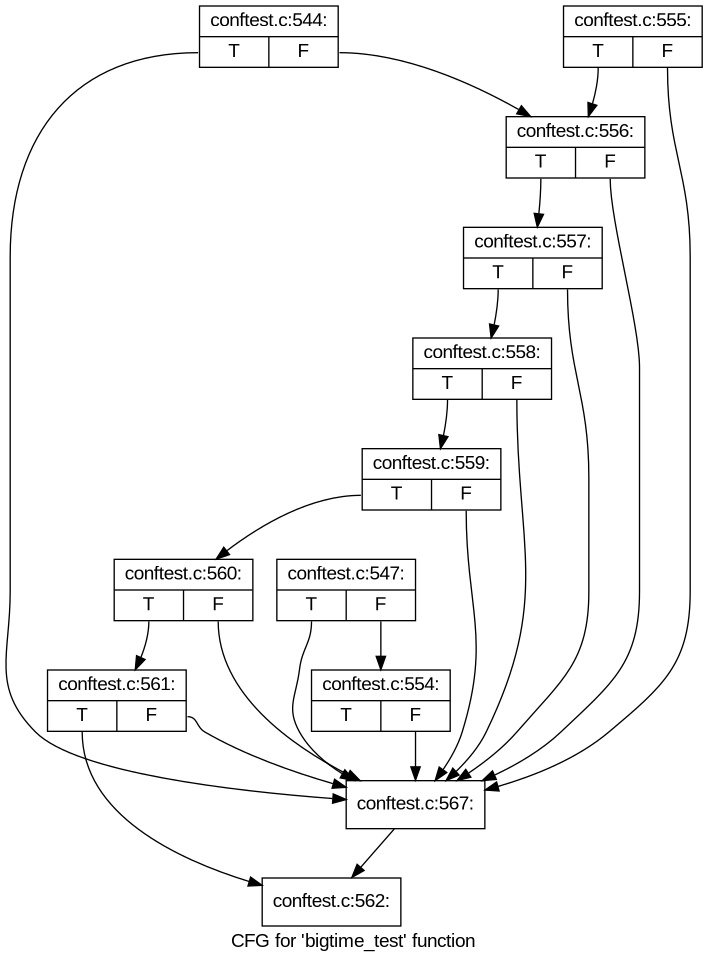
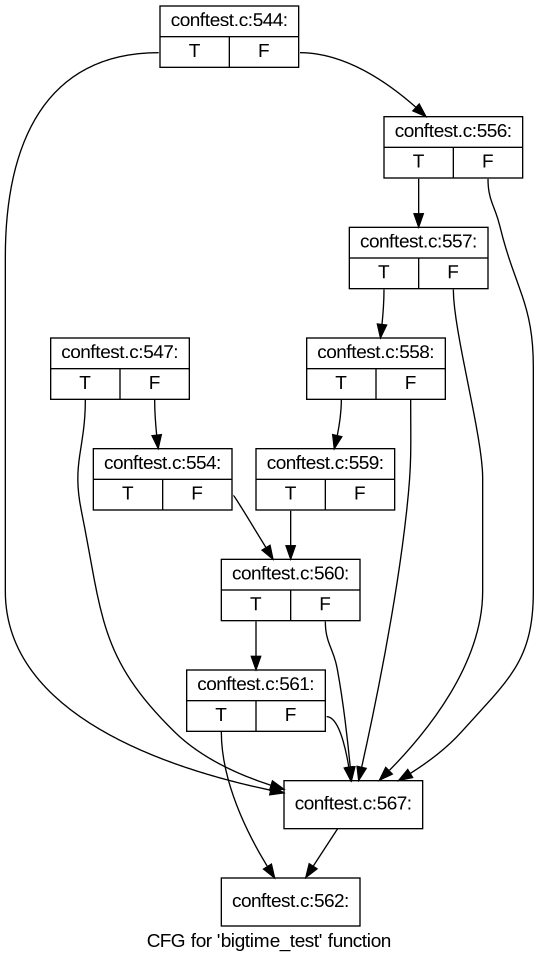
(633, 37) -> none
(476, 643) -> none
(416, 749) -> (250, 521)
